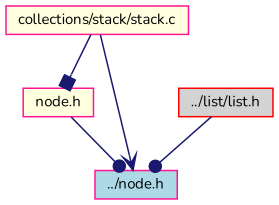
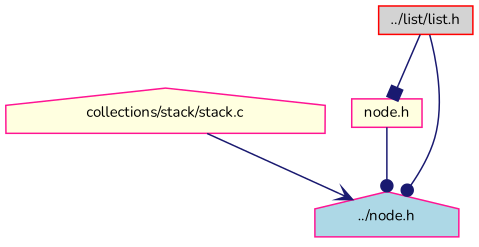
(97, 20) -> (165, 113)
(81, 55) -> (409, 60)
(136, 185) -> (387, 217)
